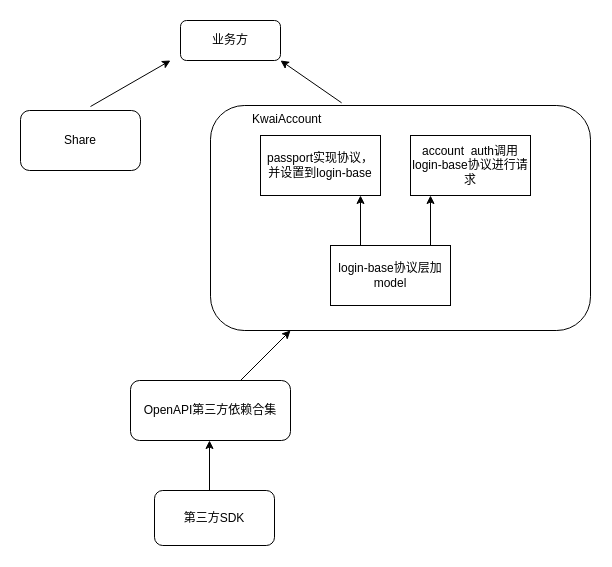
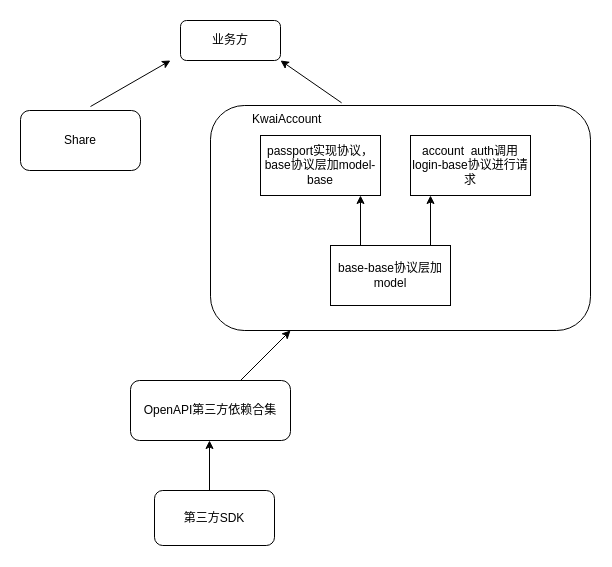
(321, 166) -> (321, 166)
(391, 276) -> (391, 276)
